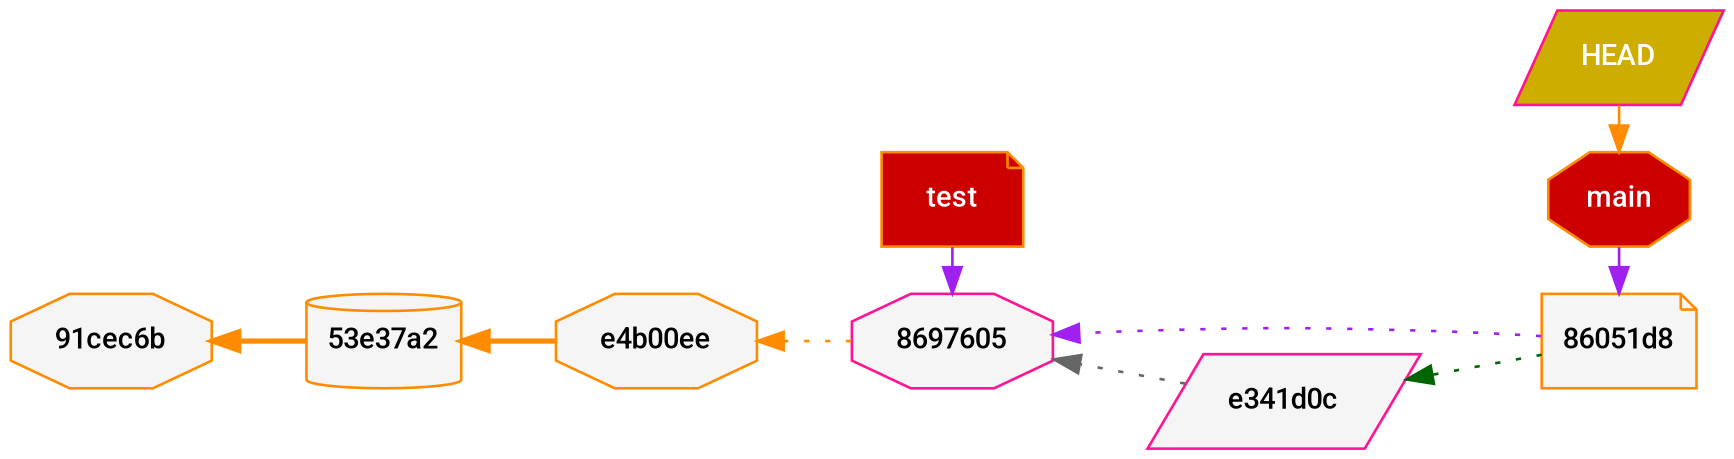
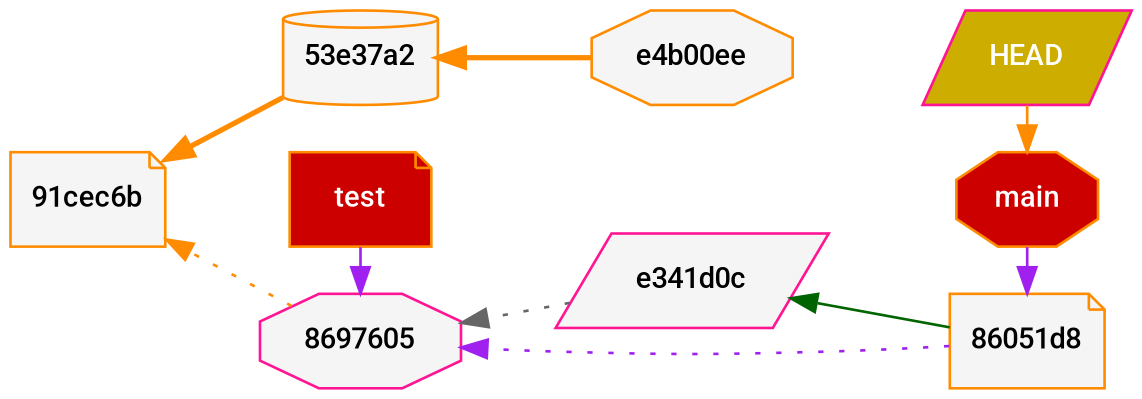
(111, 341) -> (88, 199)
(818, 341) -> (241, 279)
(1487, 365) -> (884, 315)
